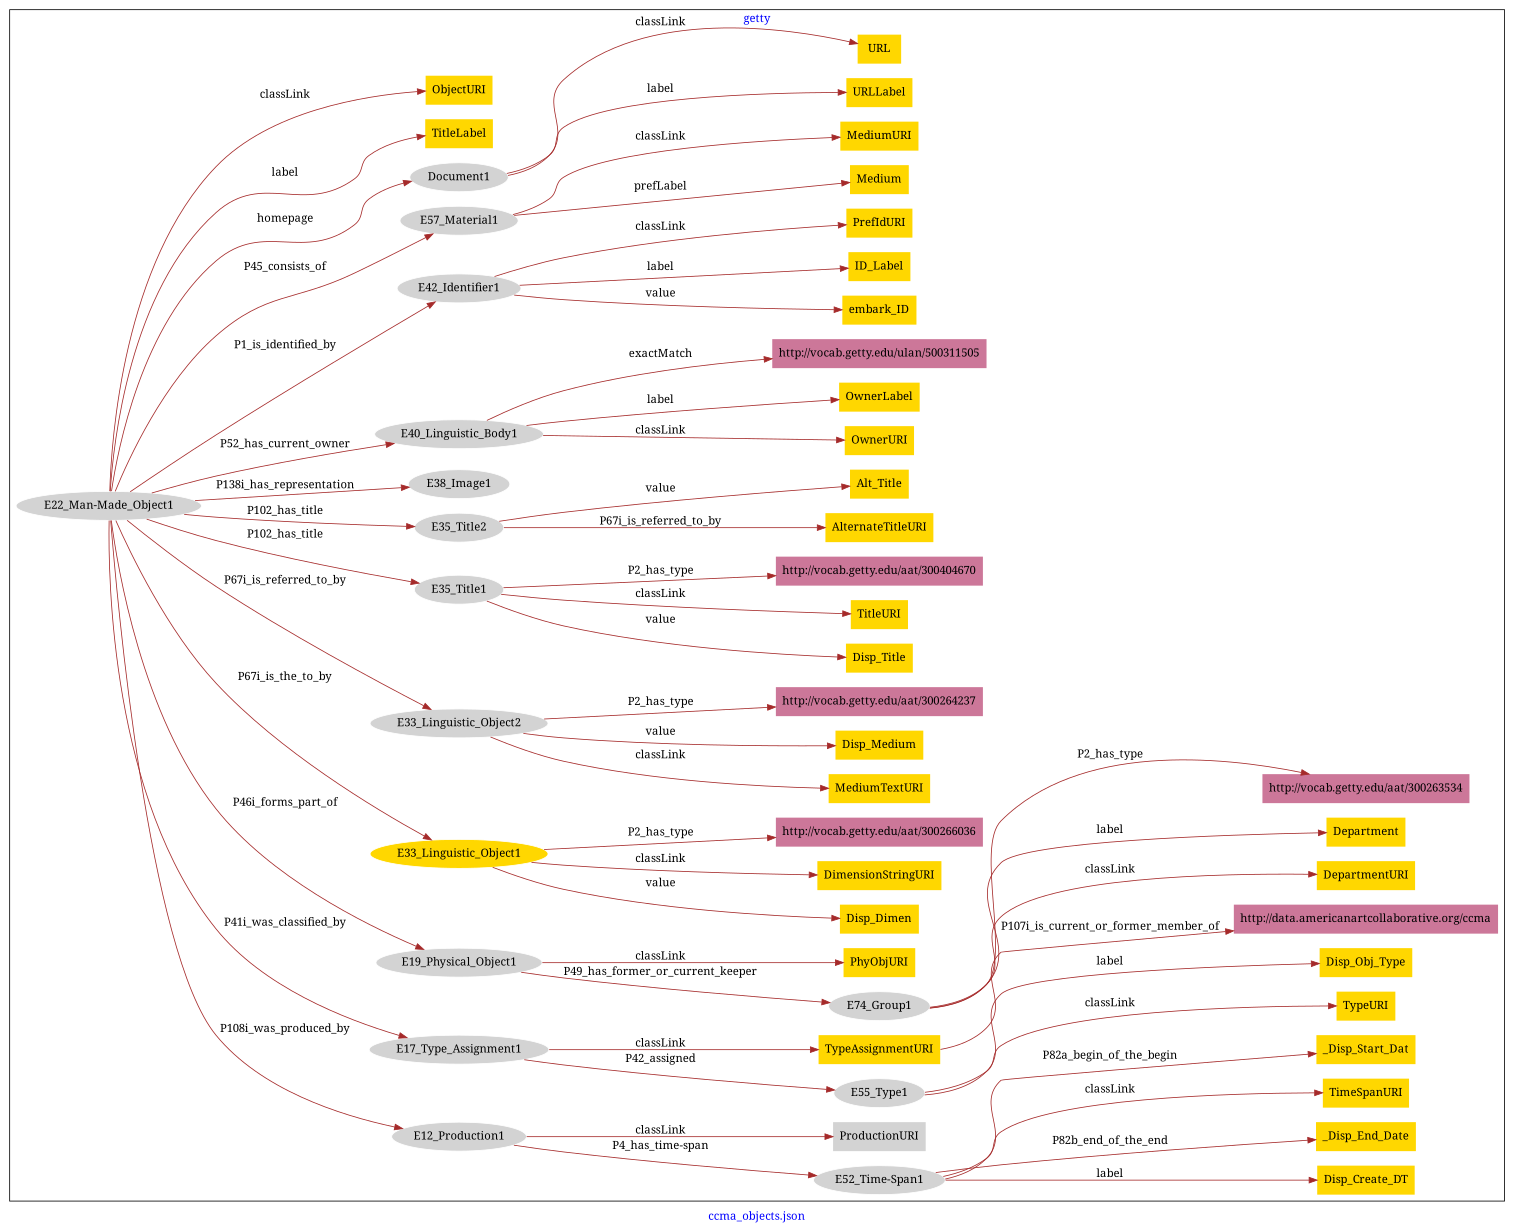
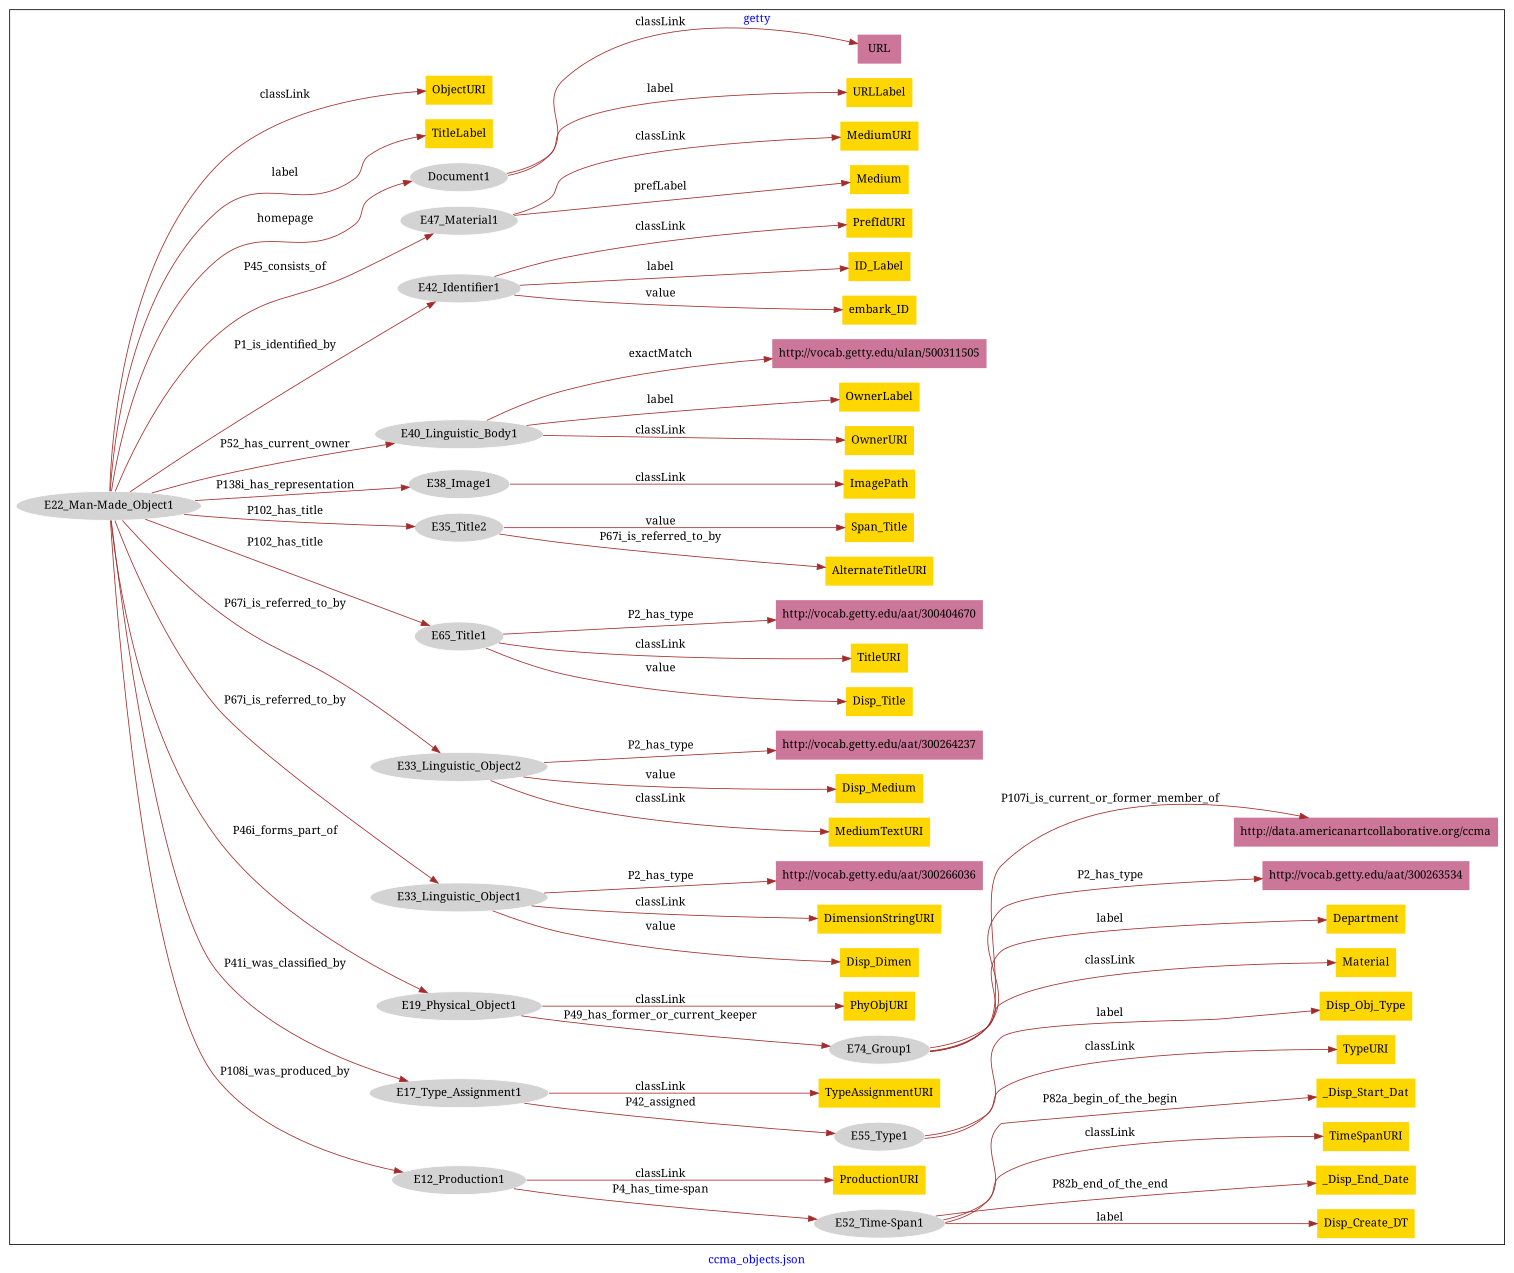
(879, 49) -> (879, 49)
(459, 221) -> (459, 221)
none -> (879, 484)
(879, 484) -> (879, 528)
(459, 590) -> (459, 636)
(285, 677) -> (285, 700)
(459, 854) -> (459, 897)
(1366, 876) -> (1366, 963)
(1047, 948) -> (1035, 840)
(879, 1137) -> (879, 1180)
